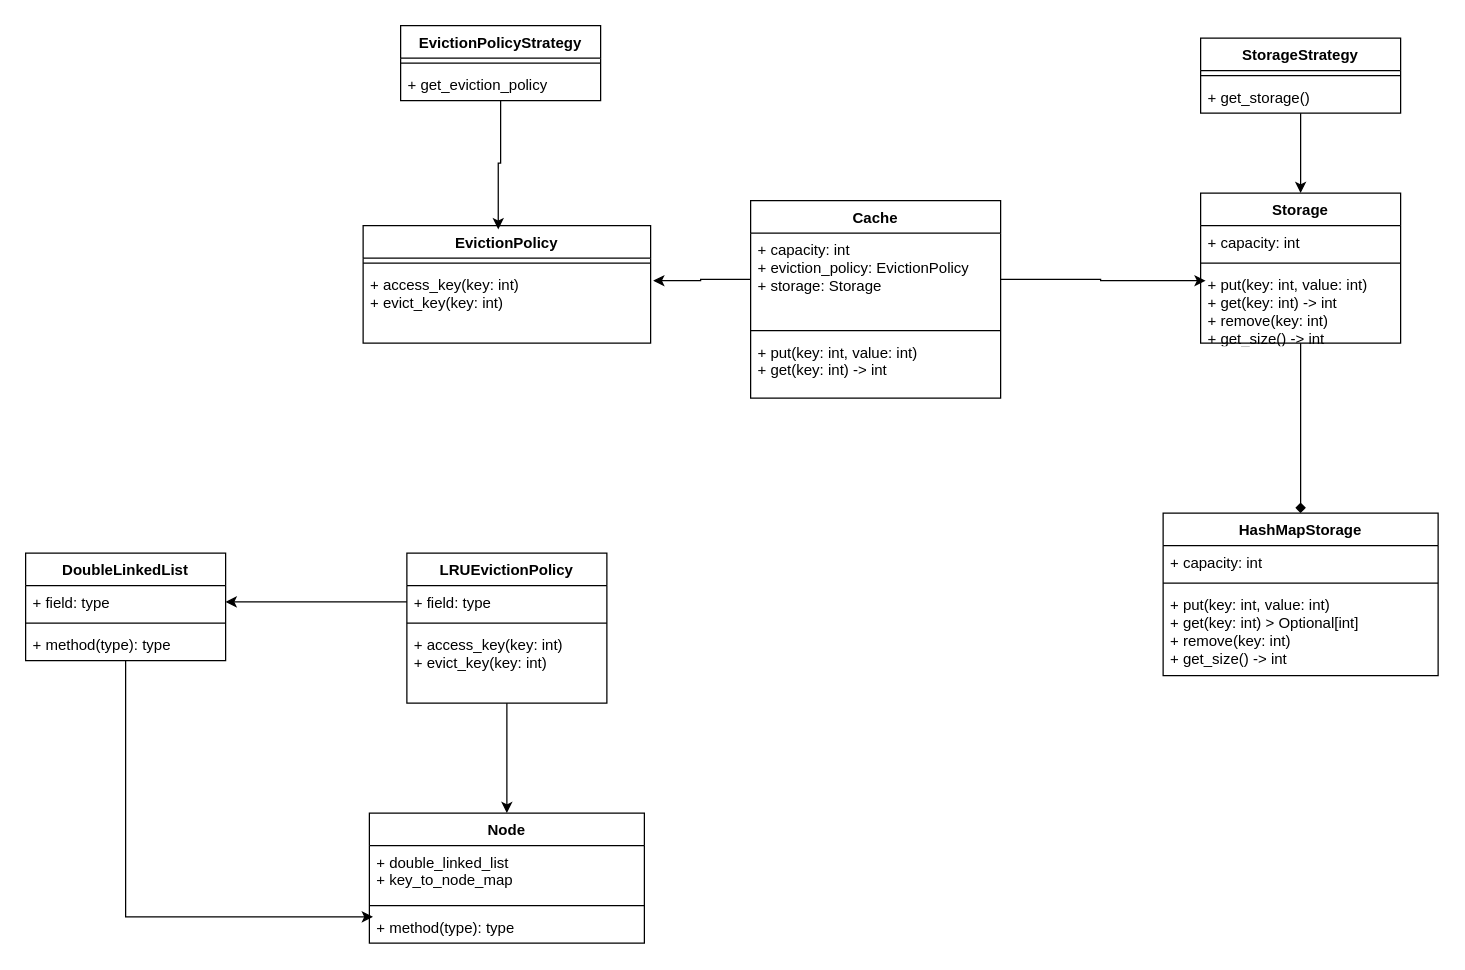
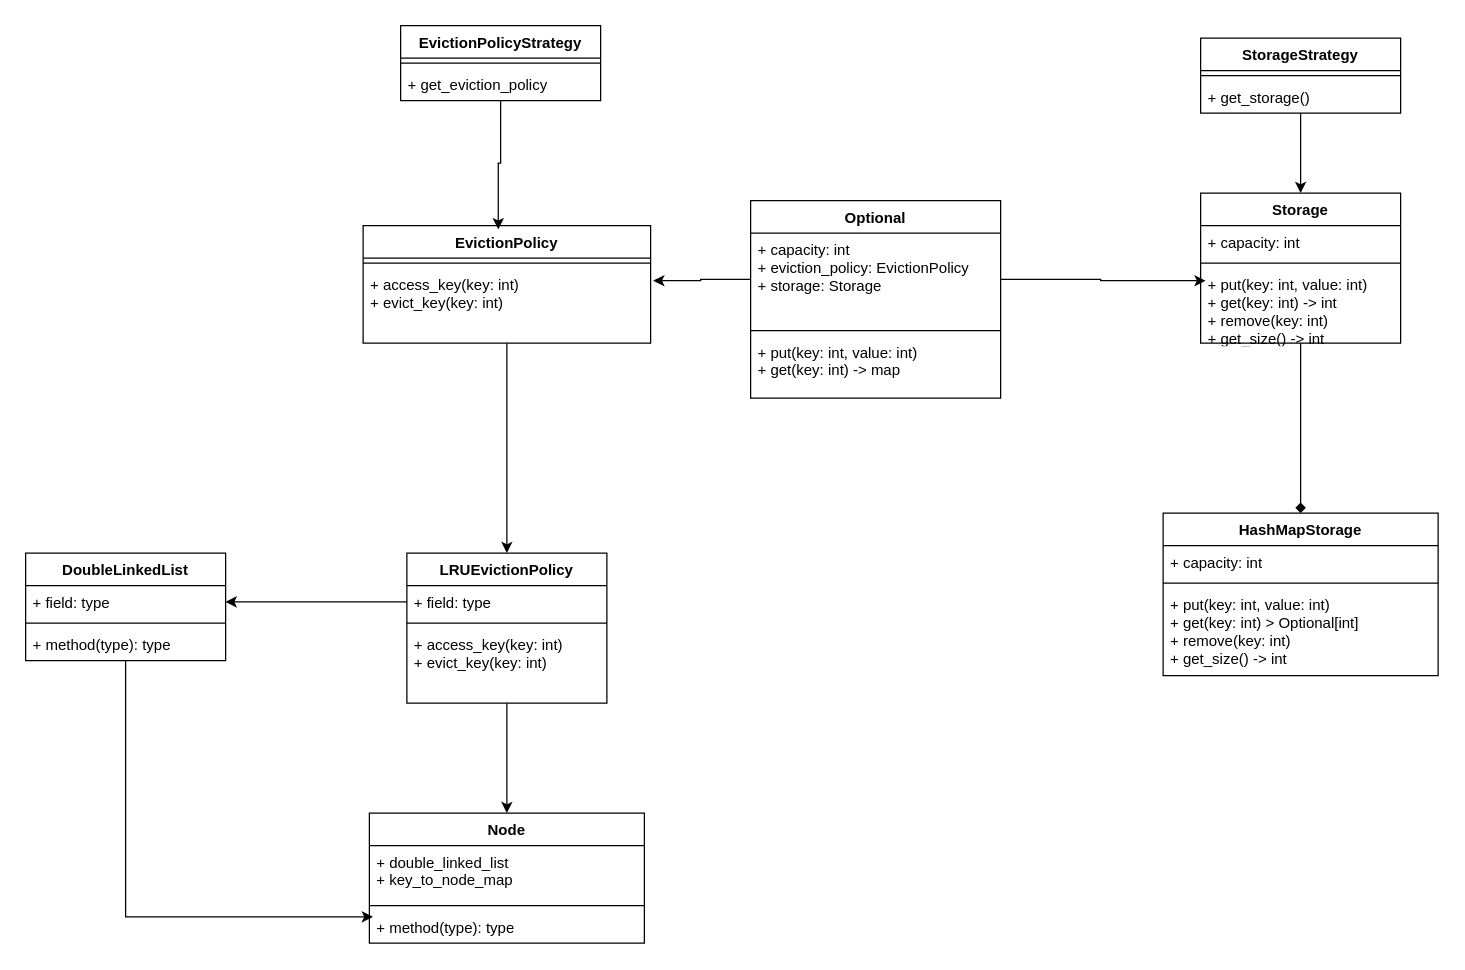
(876, 218) -> (876, 218)
(852, 362) -> (852, 362)
none -> (507, 445)
